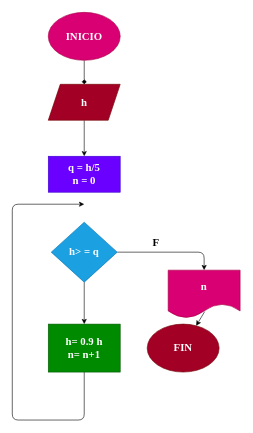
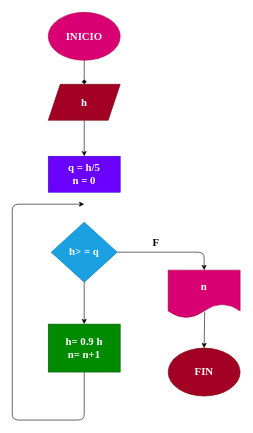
(183, 348) -> (204, 372)
